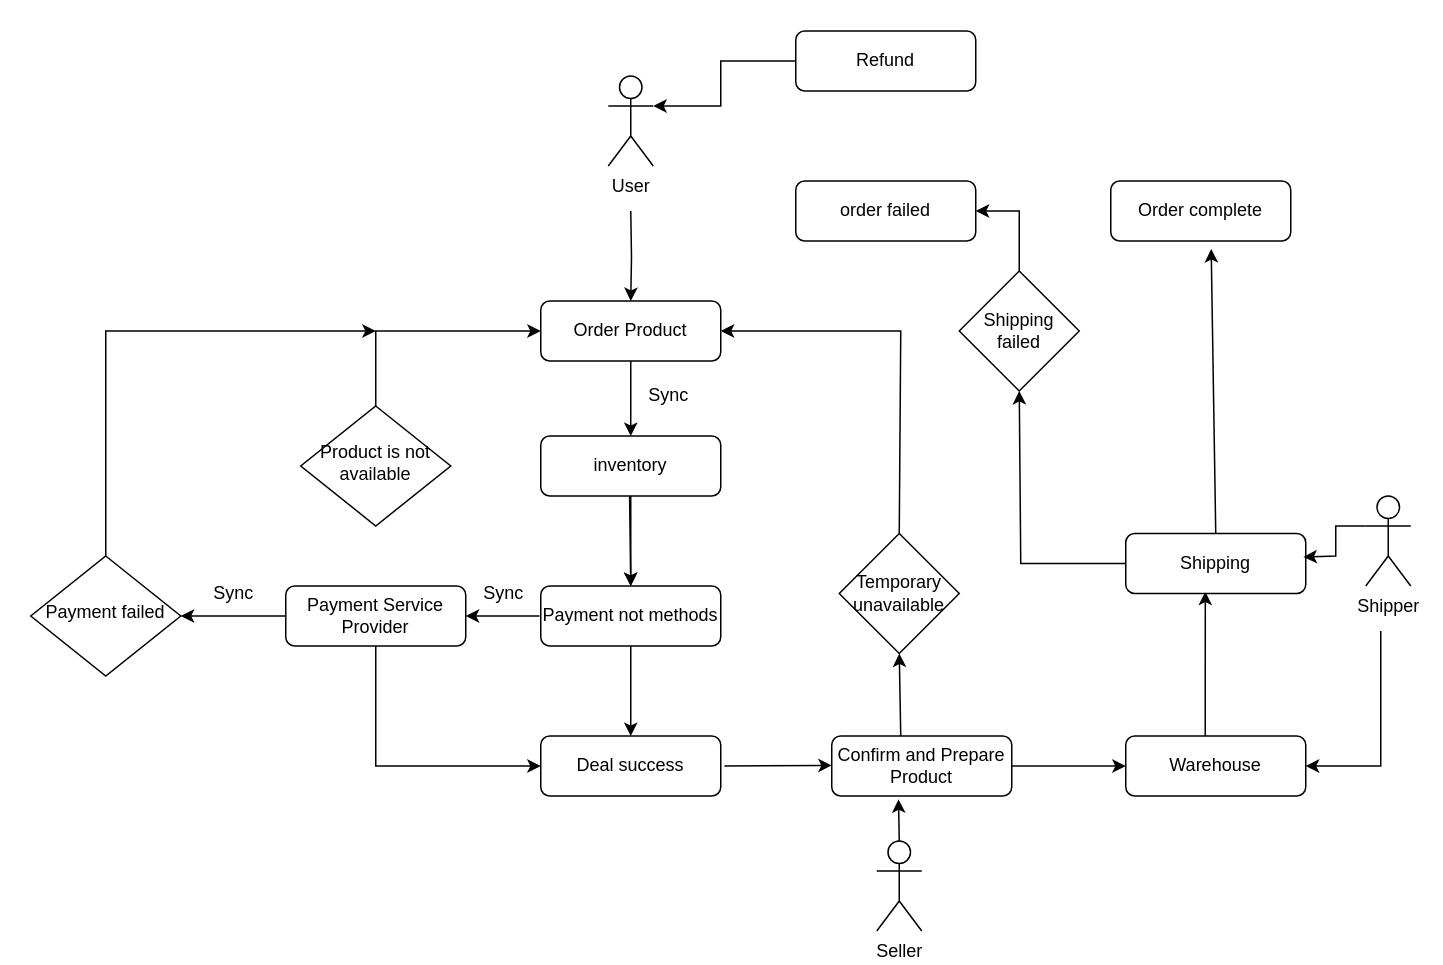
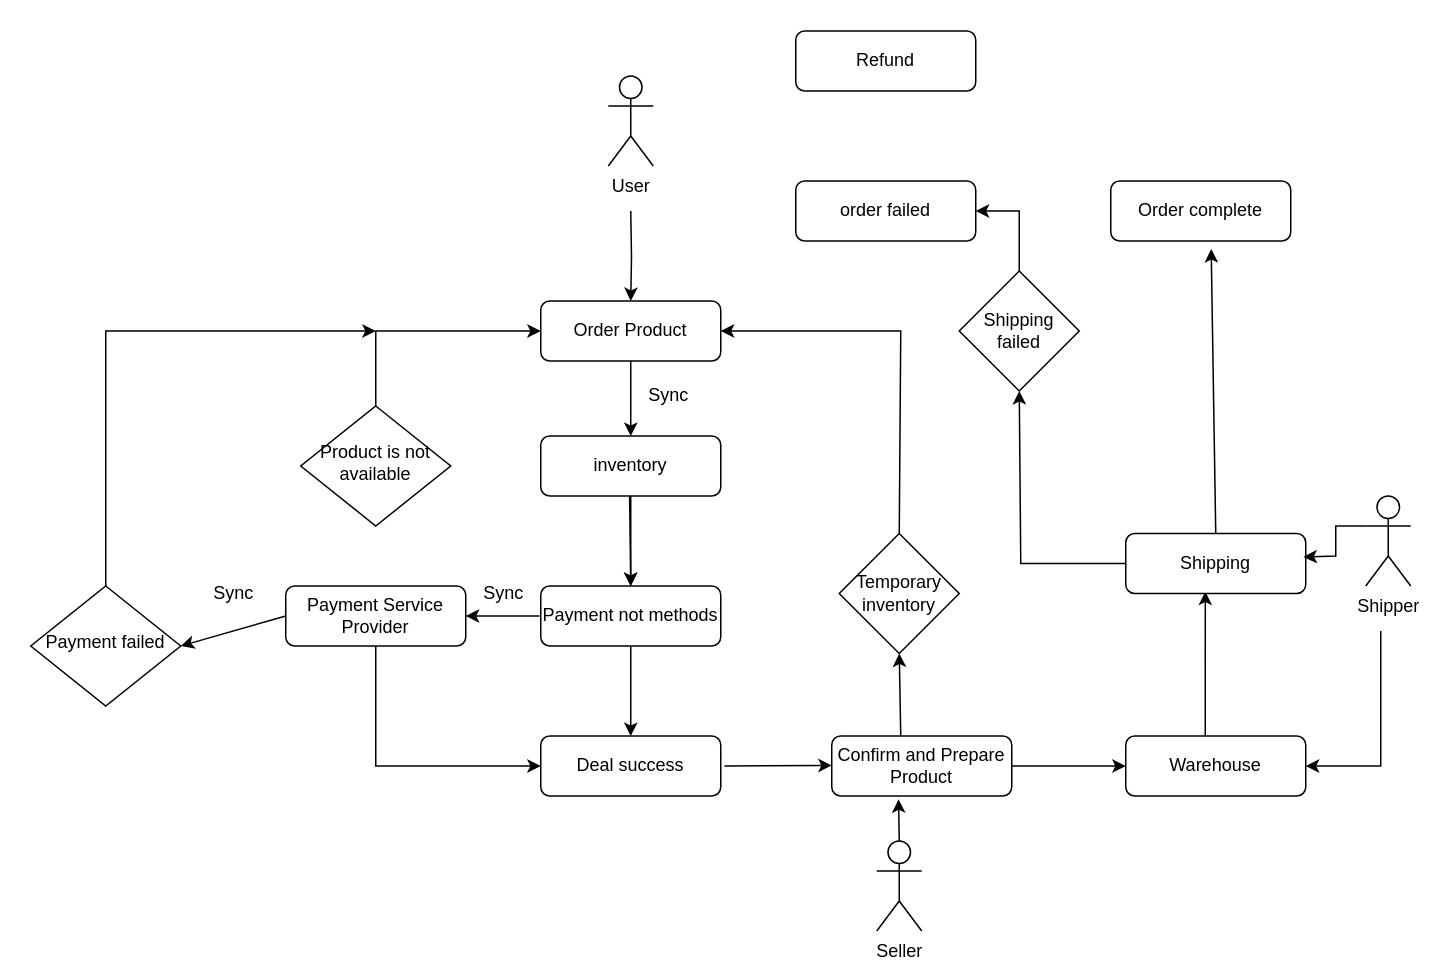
(721, 74) -> none
(899, 593) -> (899, 593)
(106, 616) -> (106, 646)
